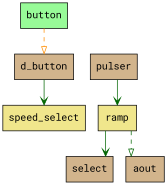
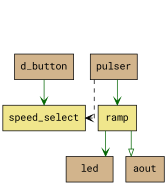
(44, 16) -> none
none -> (94, 100)
(131, 140) -> (131, 140)
(90, 169) -> (90, 169)
